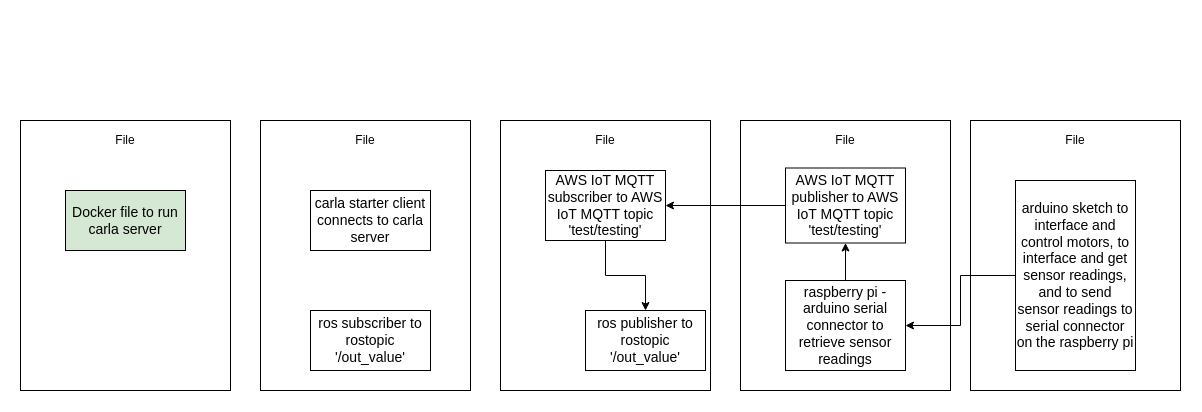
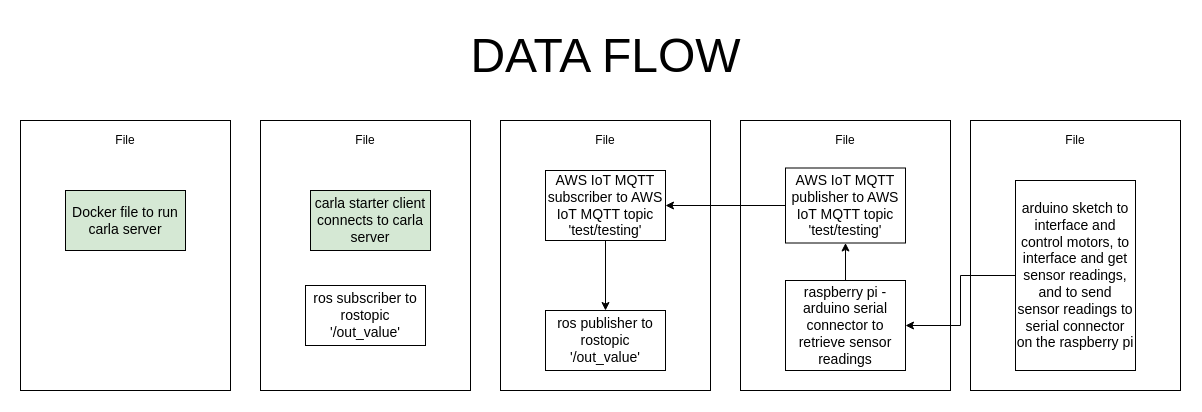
none -> (606, 56)
(371, 221) -> (371, 221)
(371, 341) -> (366, 316)
(646, 341) -> (606, 341)
